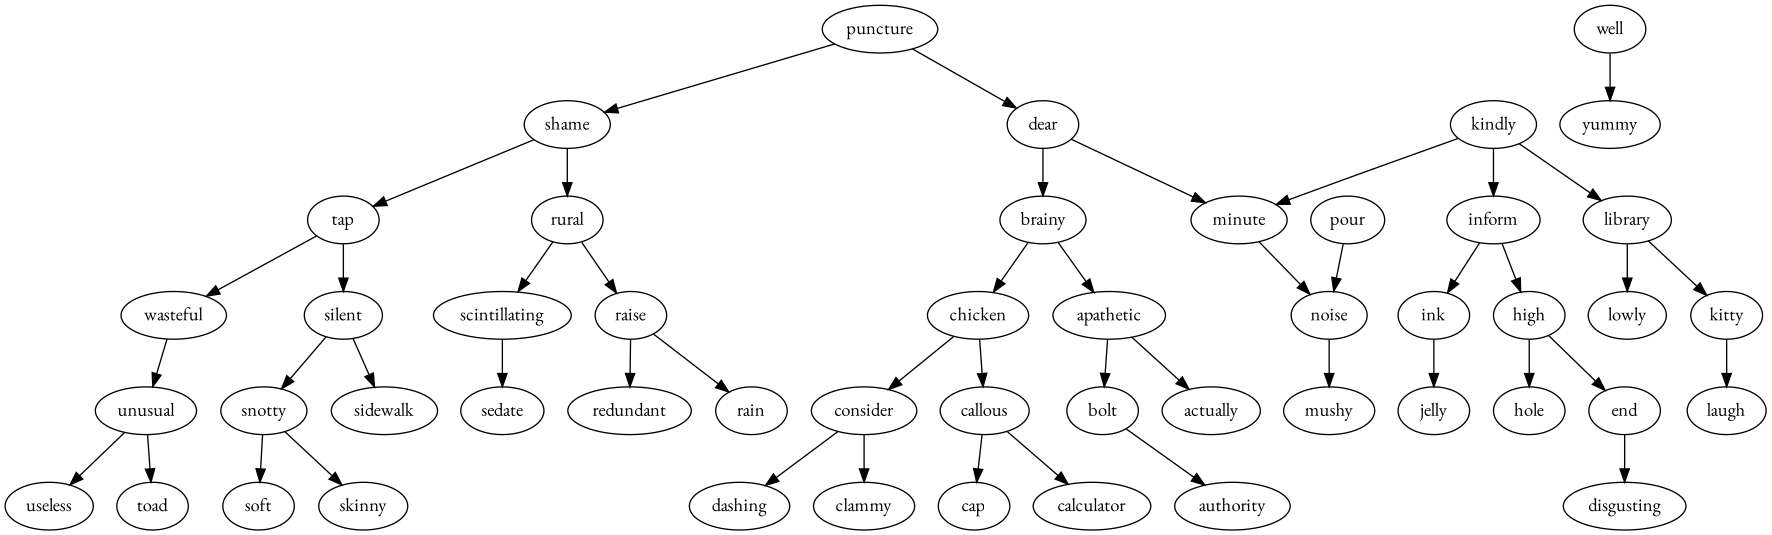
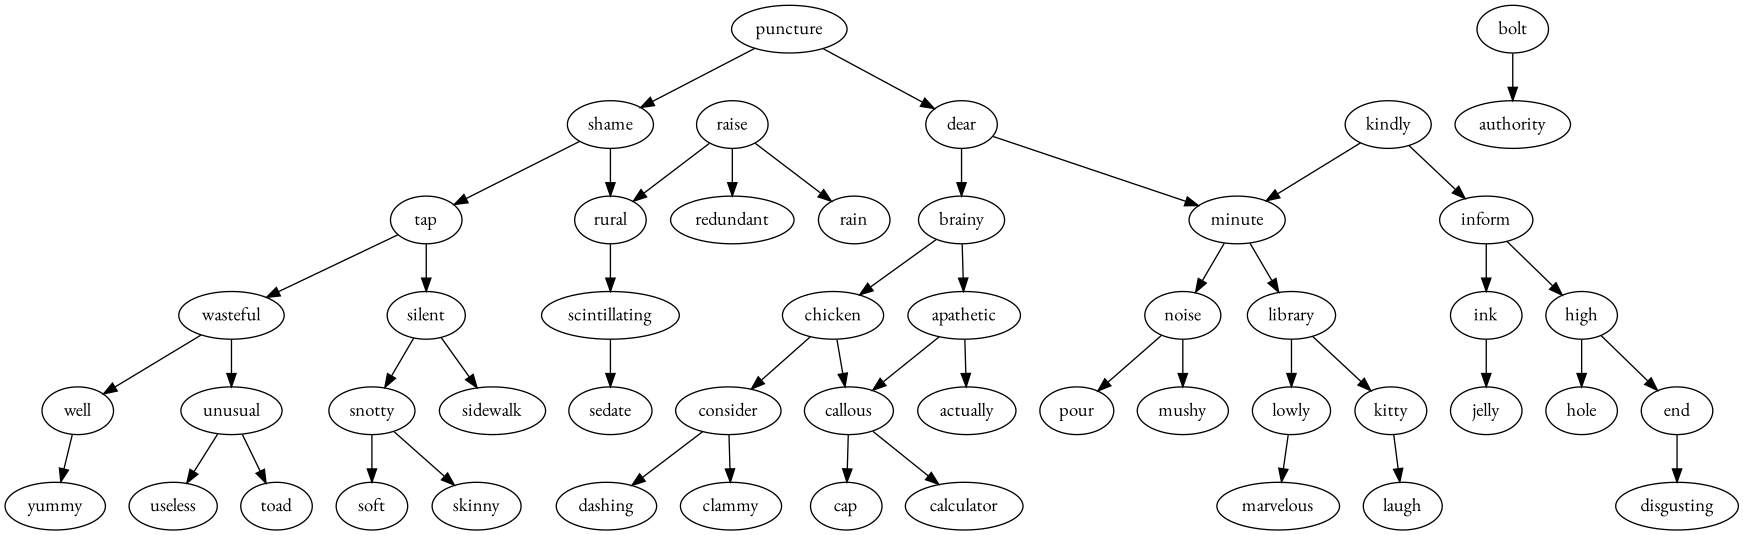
(1555, 168) -> (1261, 262)
(1340, 261) -> (1135, 359)
(595, 262) -> (677, 168)
(1106, 357) -> (911, 359)
none -> (158, 361)
none -> (1278, 506)
